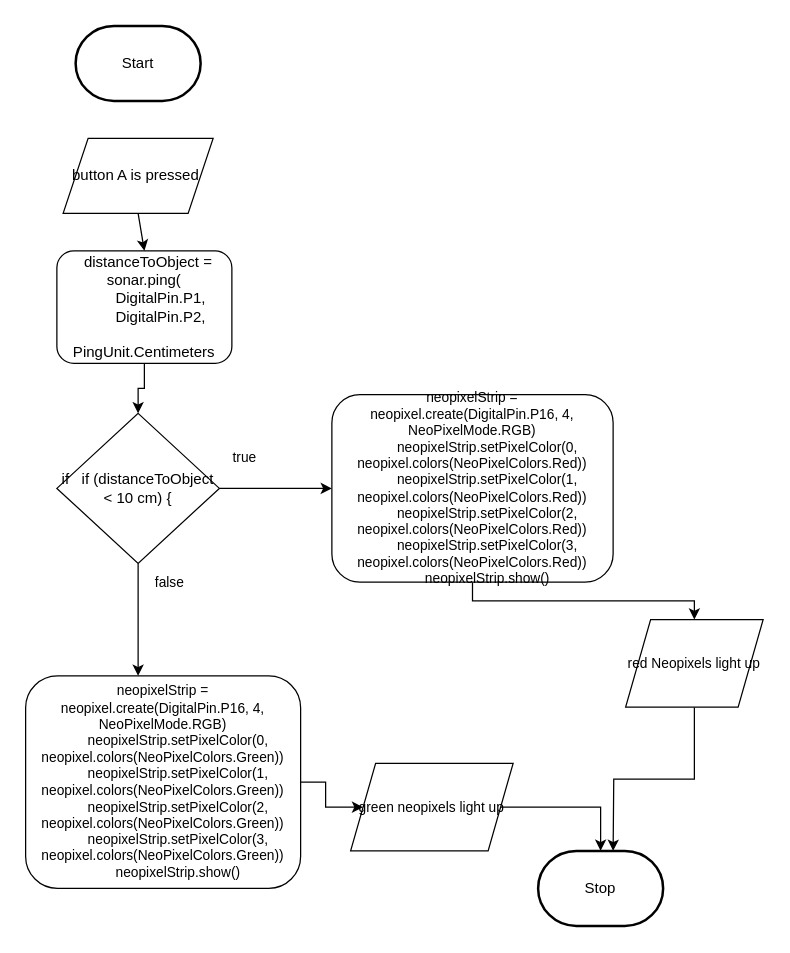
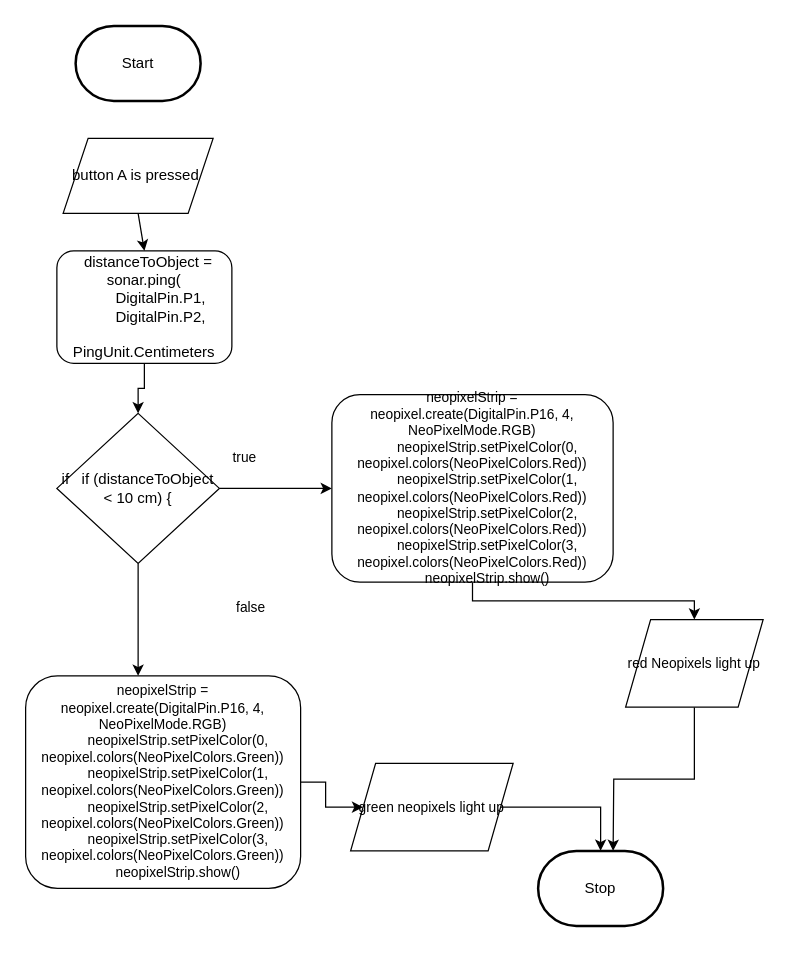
(169, 582) -> (251, 607)
